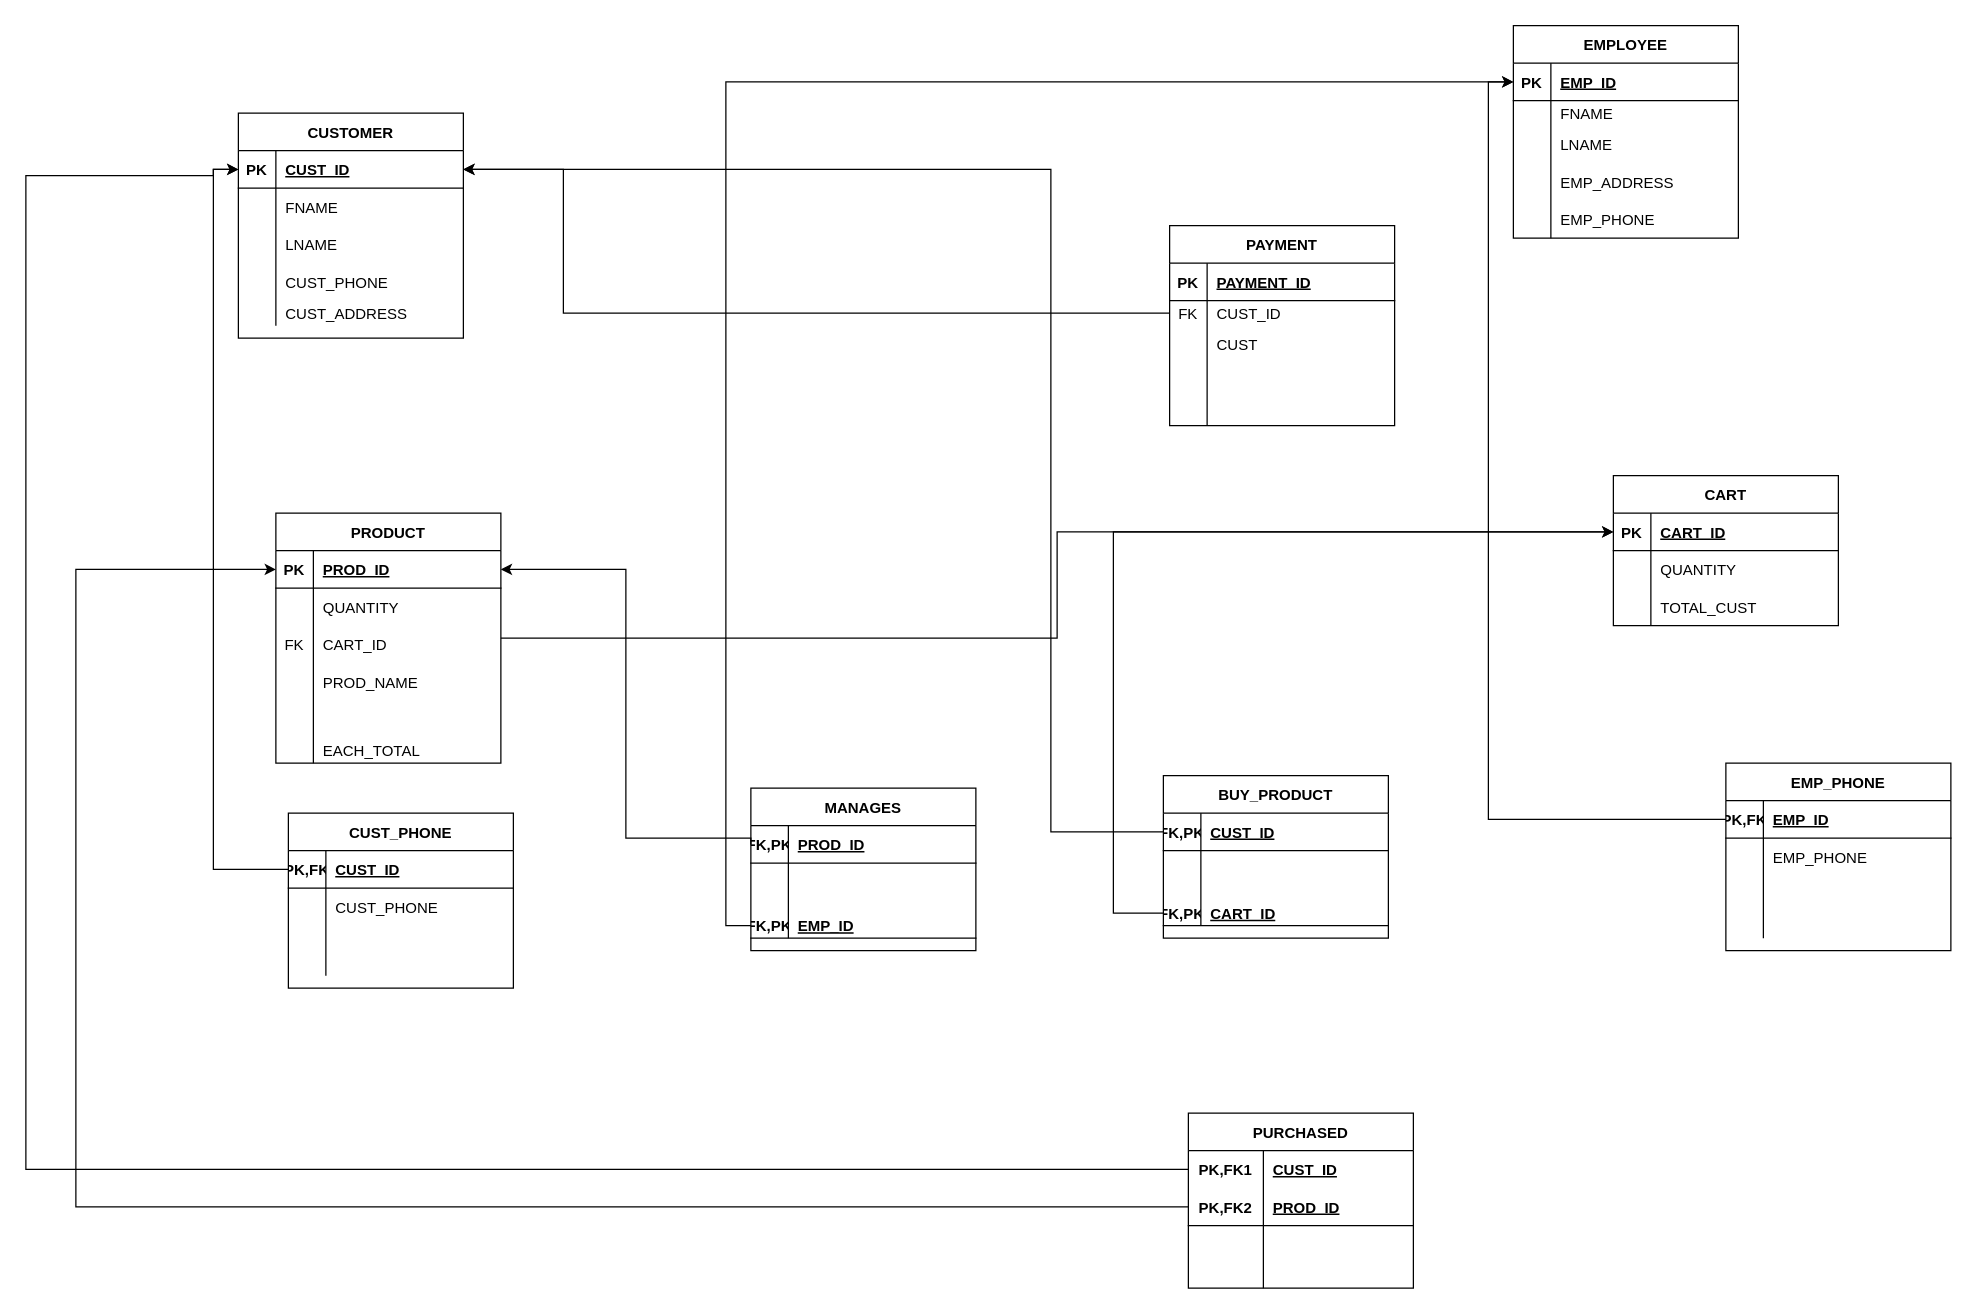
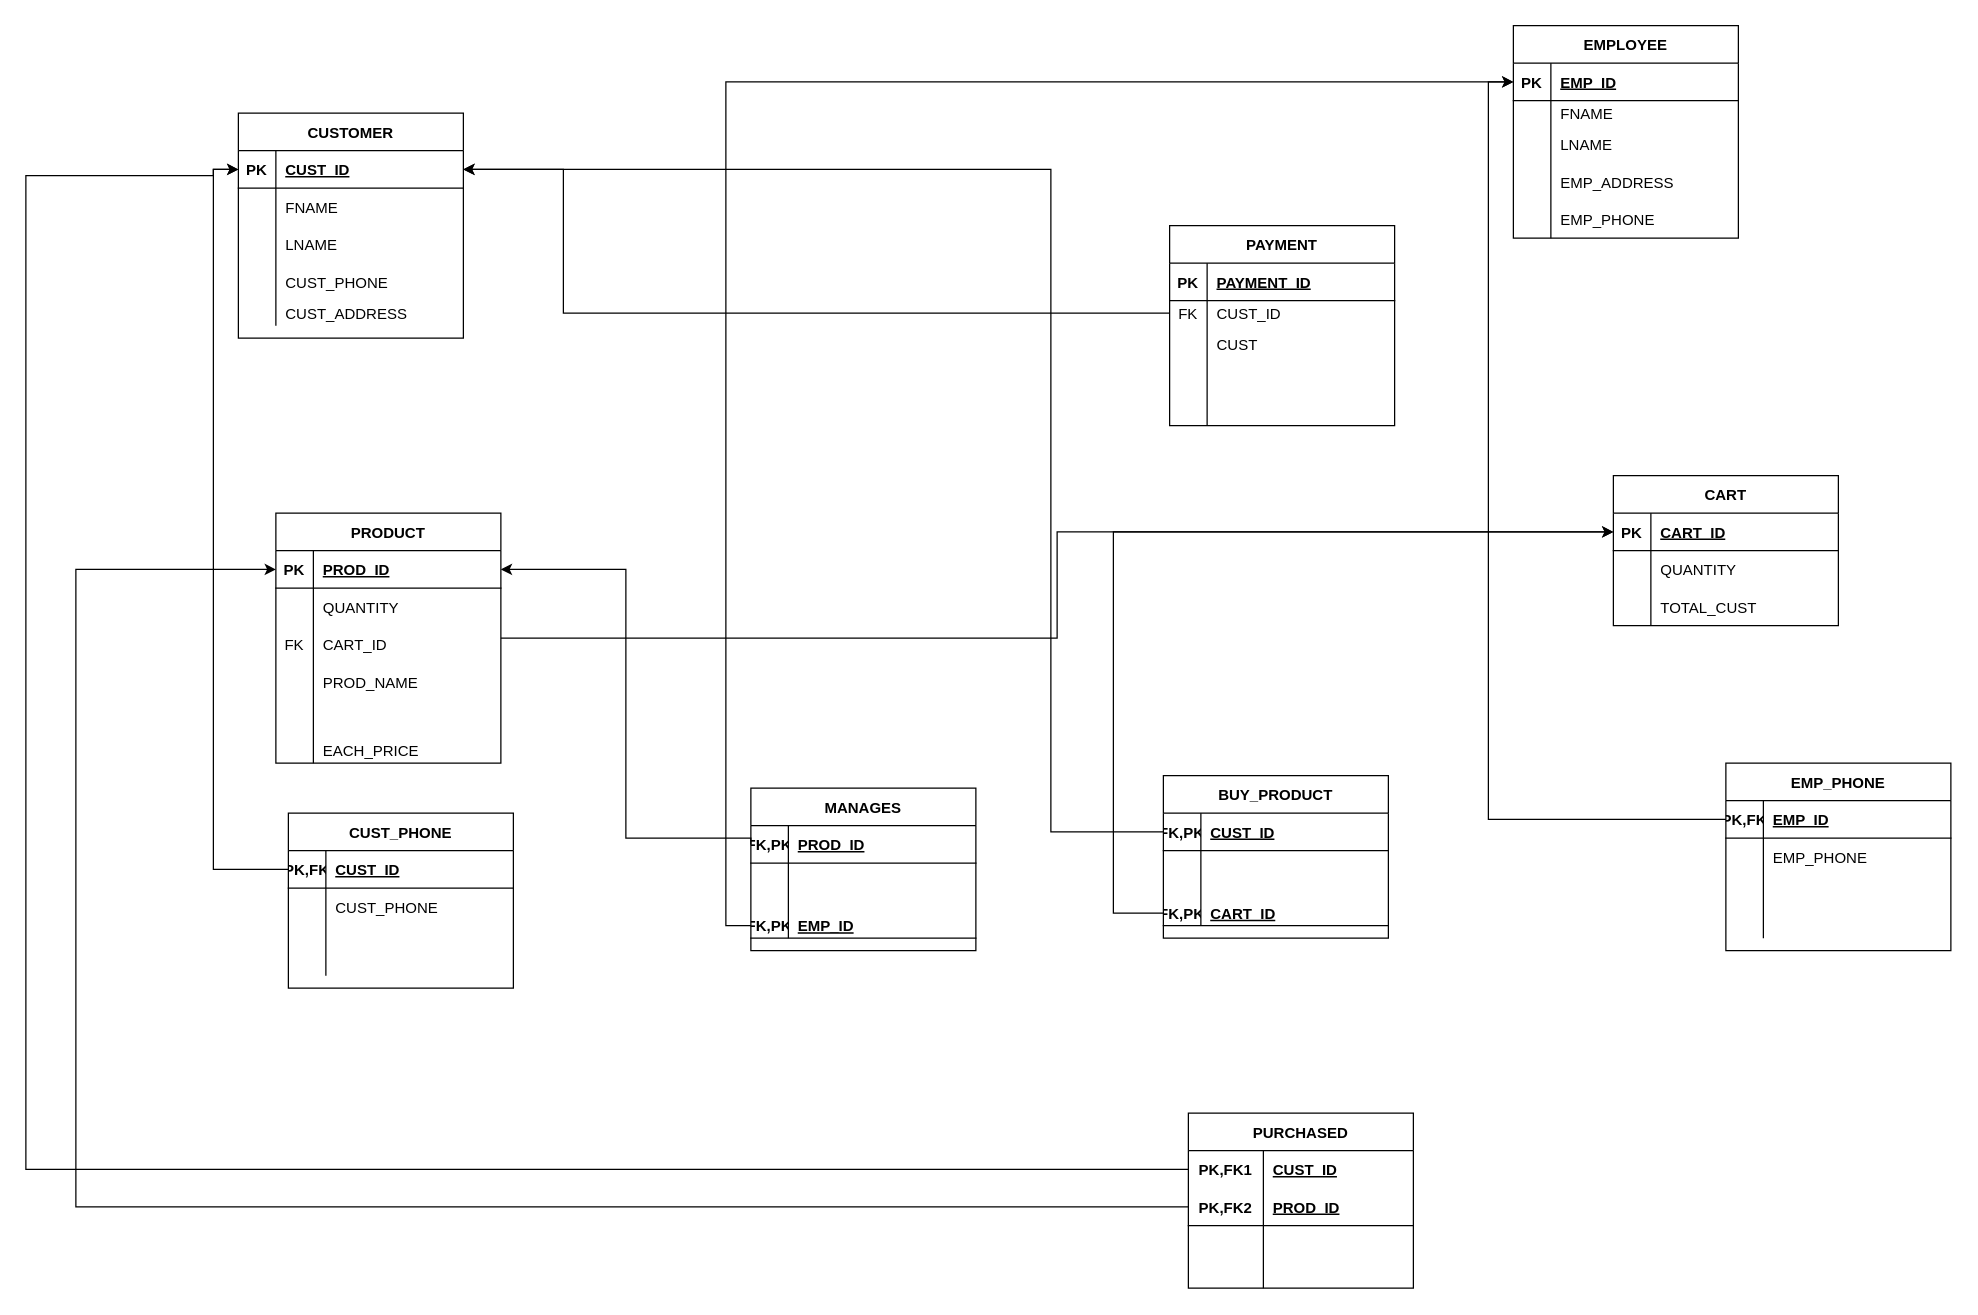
(365, 751) -> (365, 751)
